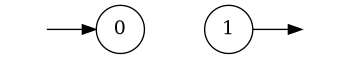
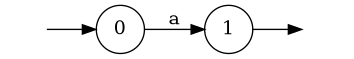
none -> (168, 29)
